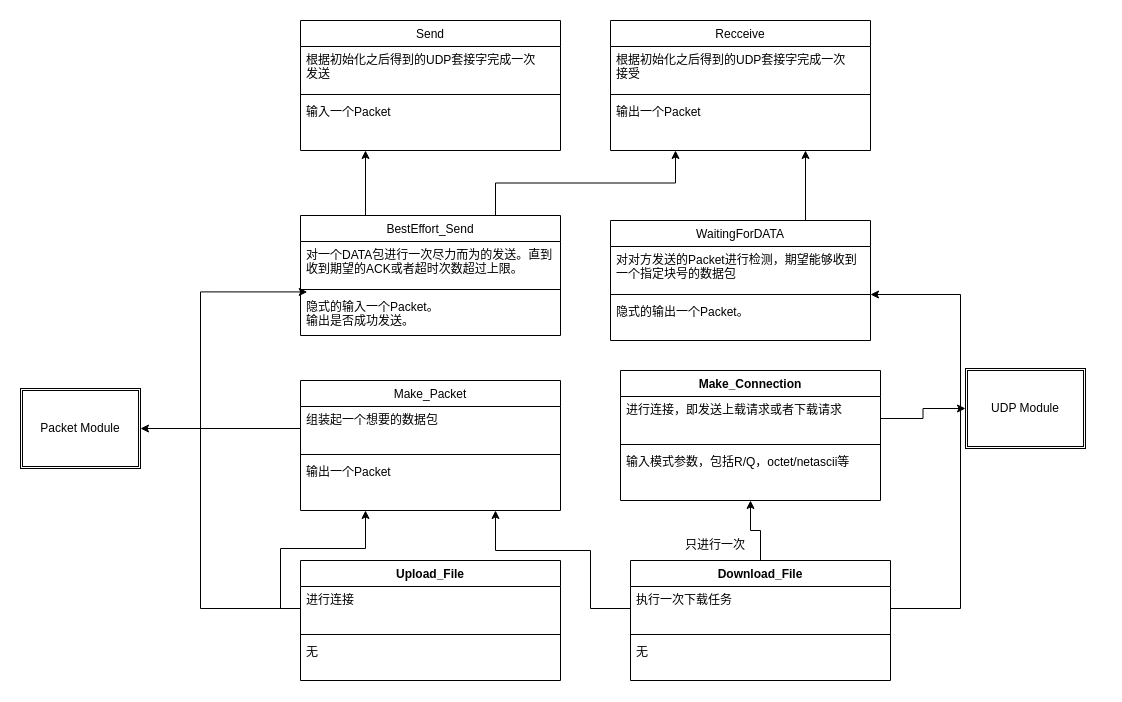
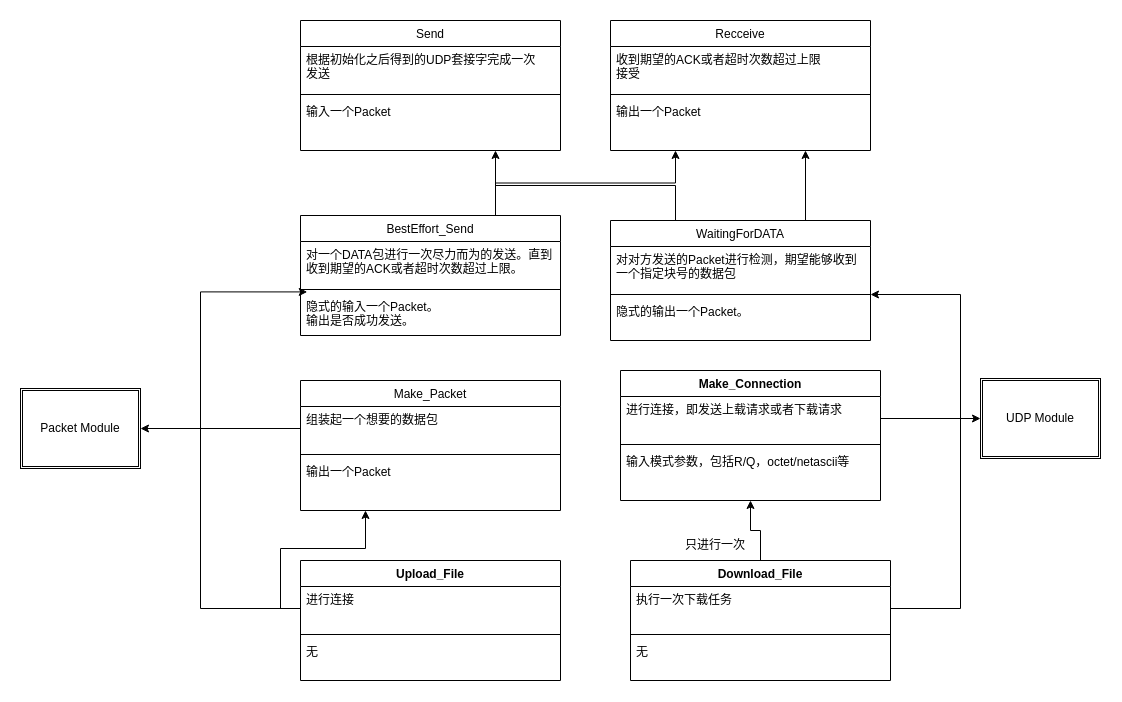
(728, 60) -> (716, 60)
(366, 186) -> none
none -> (590, 186)
(1026, 409) -> (1041, 419)
(575, 551) -> none
